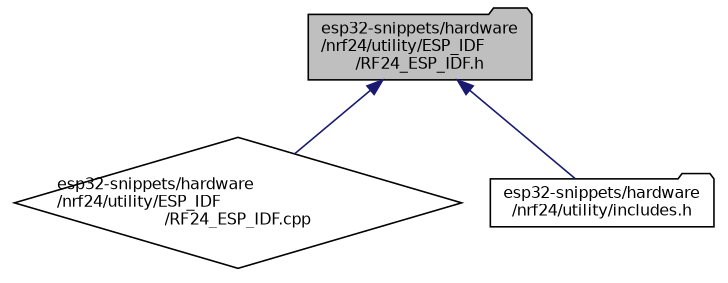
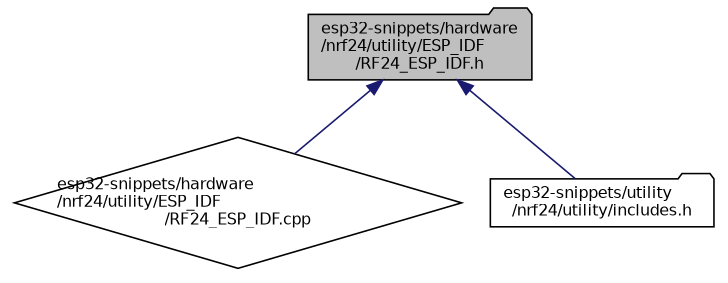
(602, 203) -> (602, 203)
